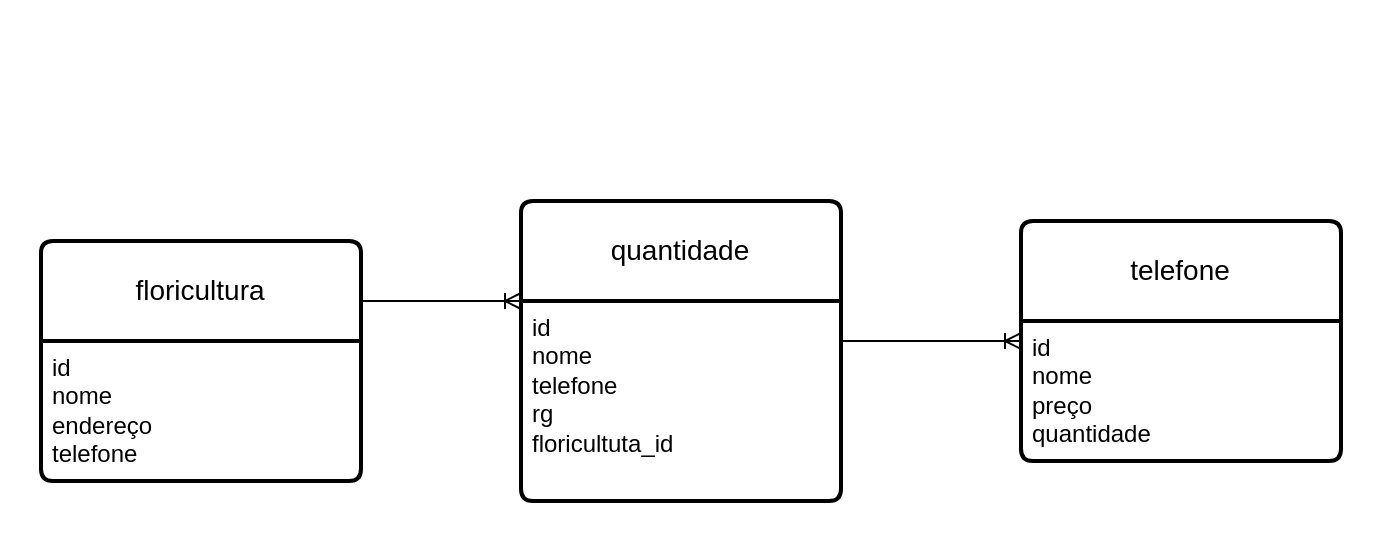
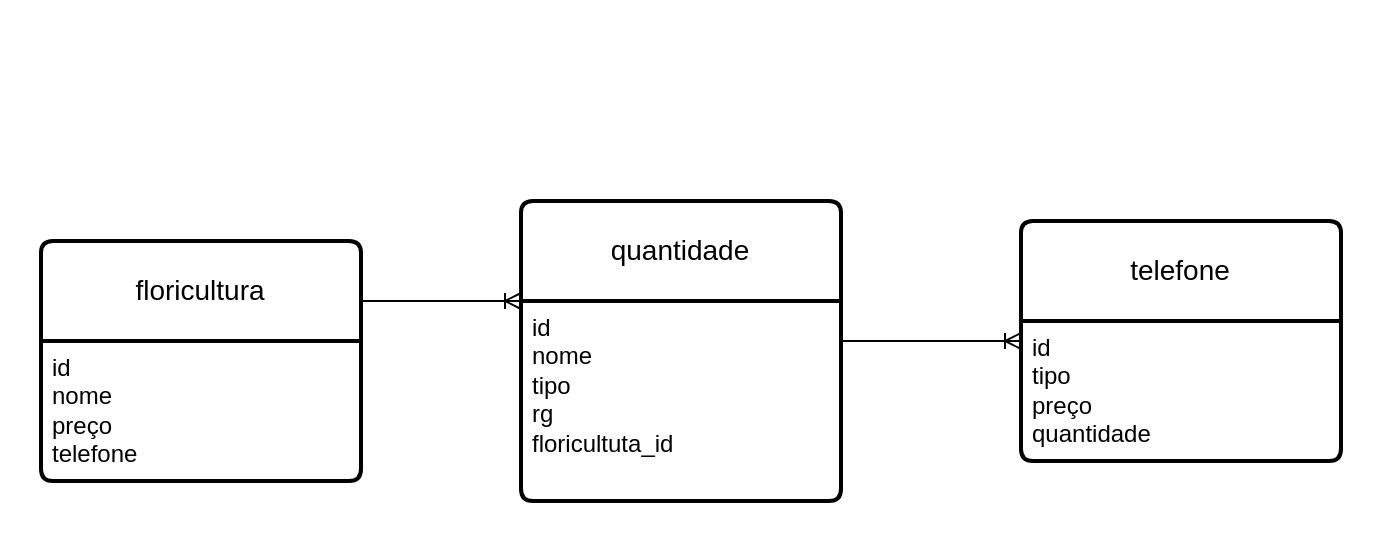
(621, 387) -> (621, 387)
(1097, 393) -> (1097, 393)
(107, 413) -> (104, 413)
